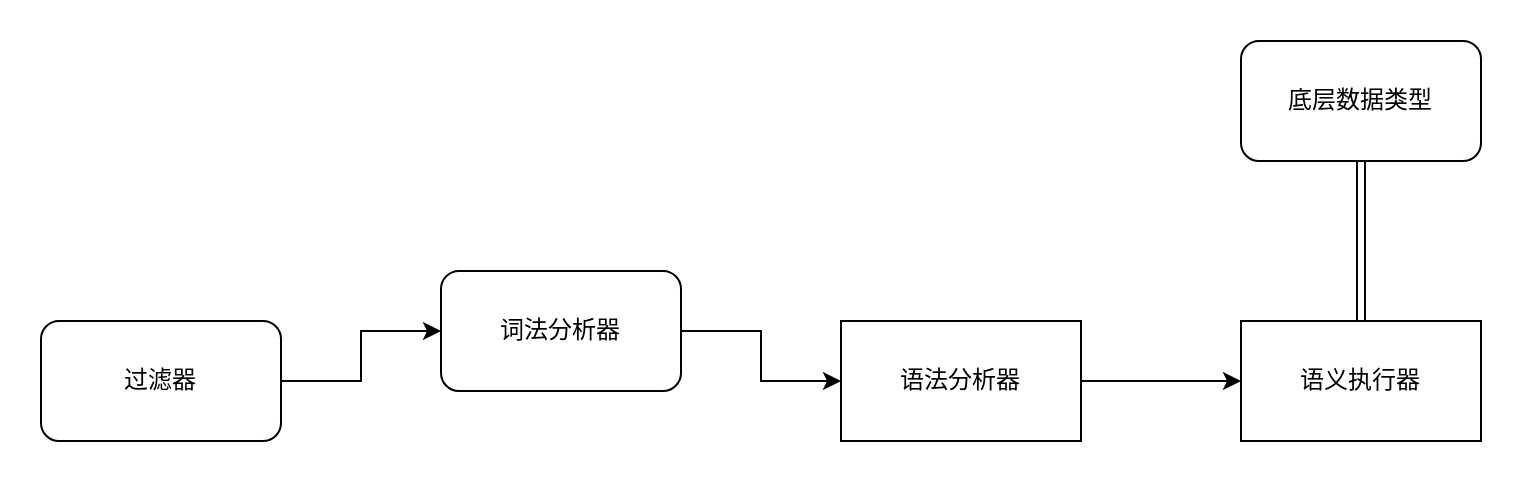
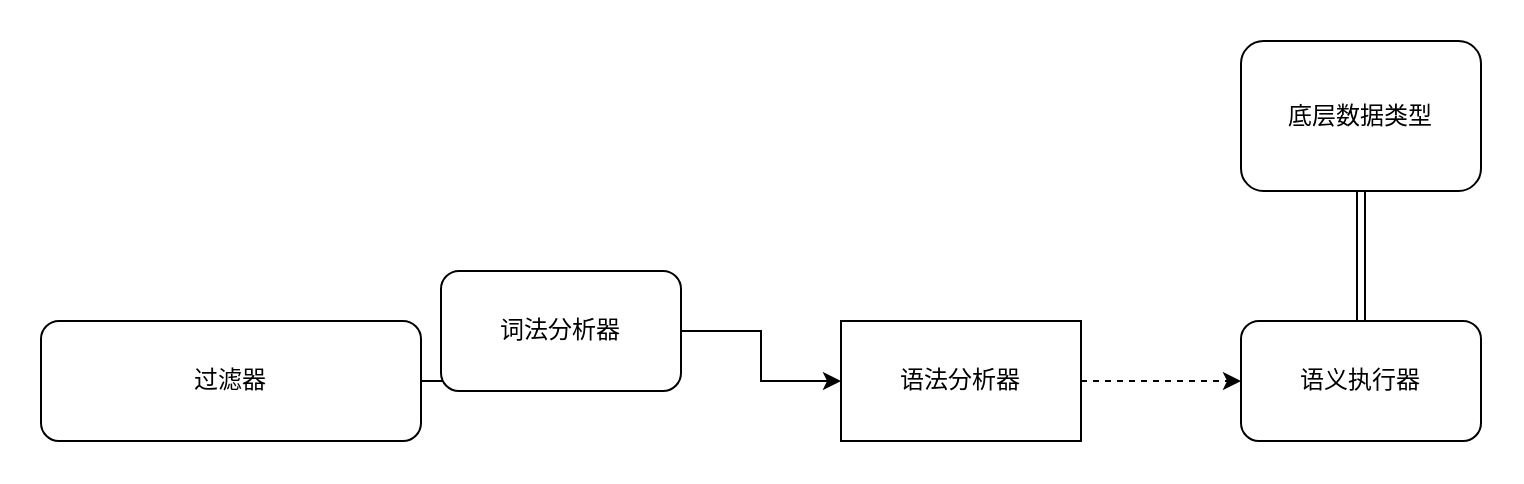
(1361, 101) -> (1361, 116)
(161, 381) -> (231, 381)
(1154, 381) -> (1154, 381)
(1361, 381) -> (1361, 381)
